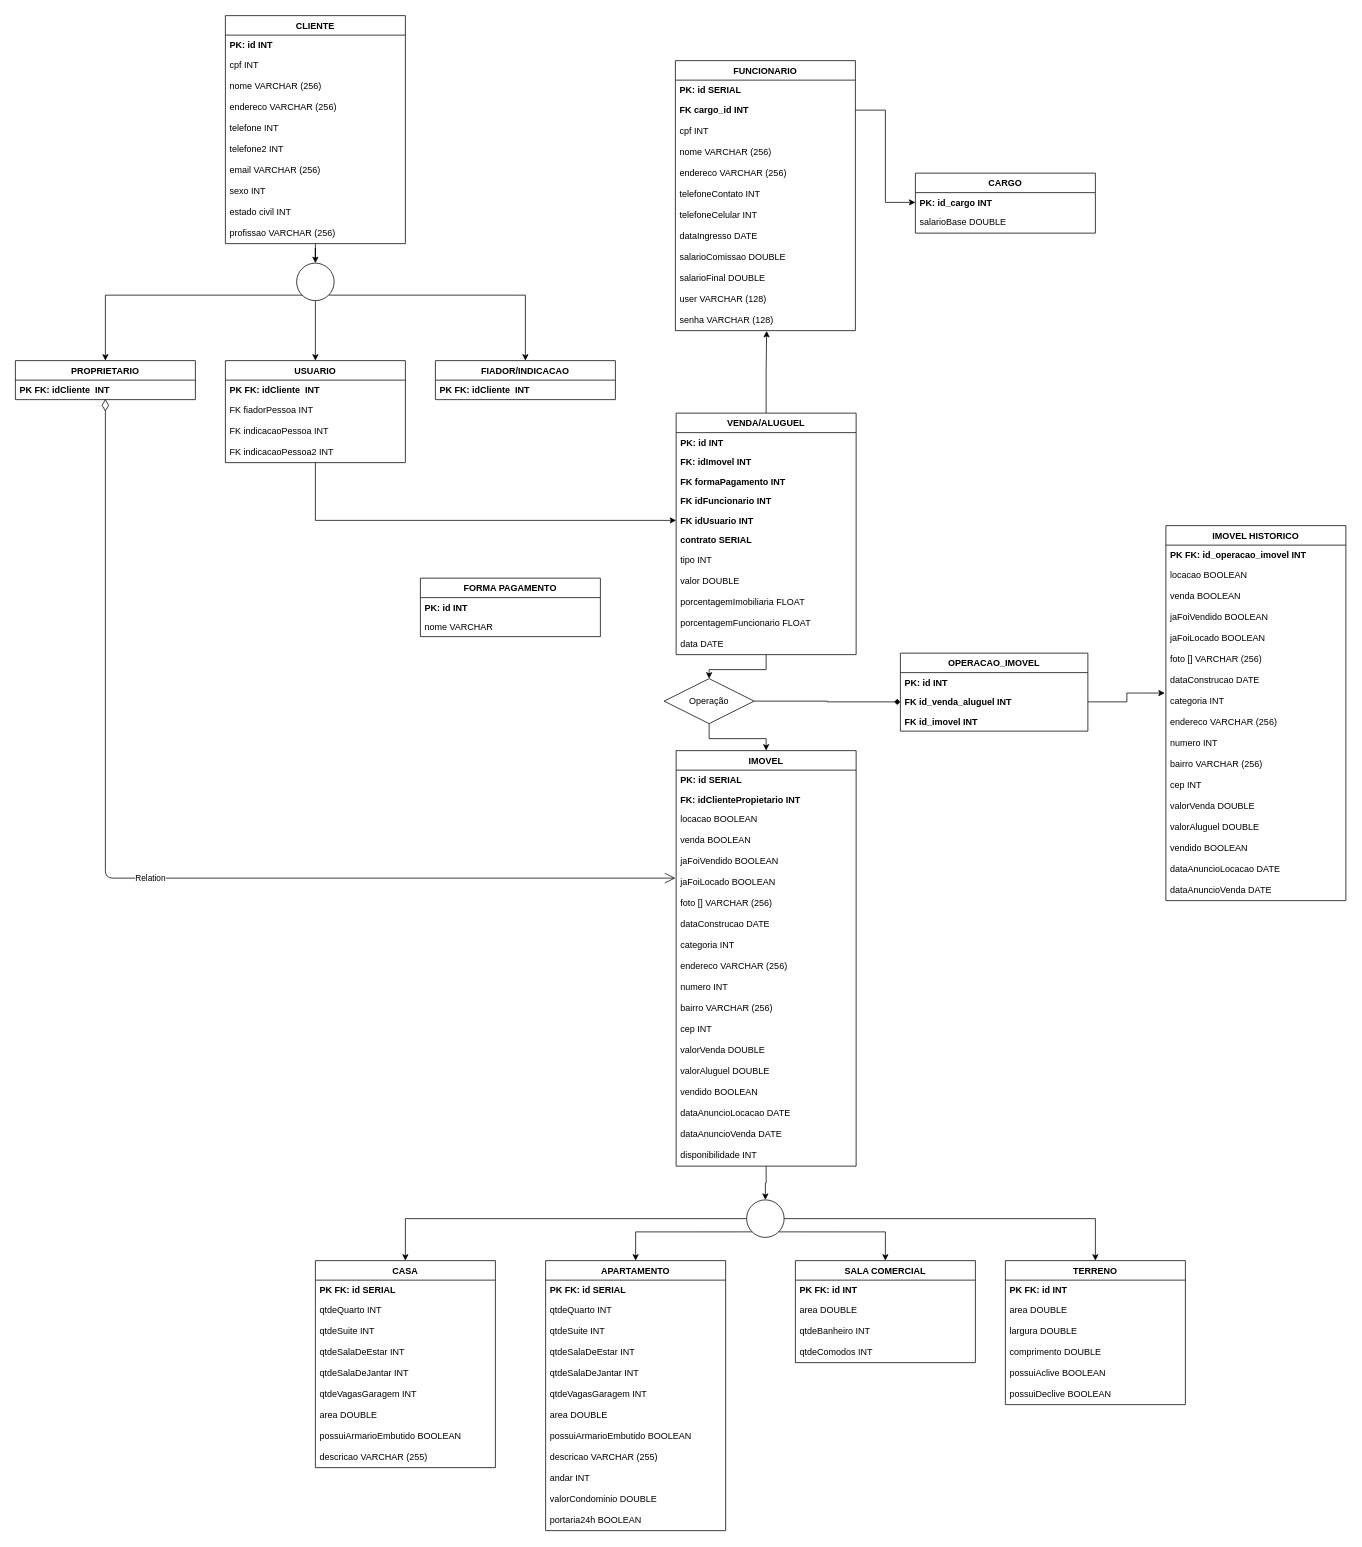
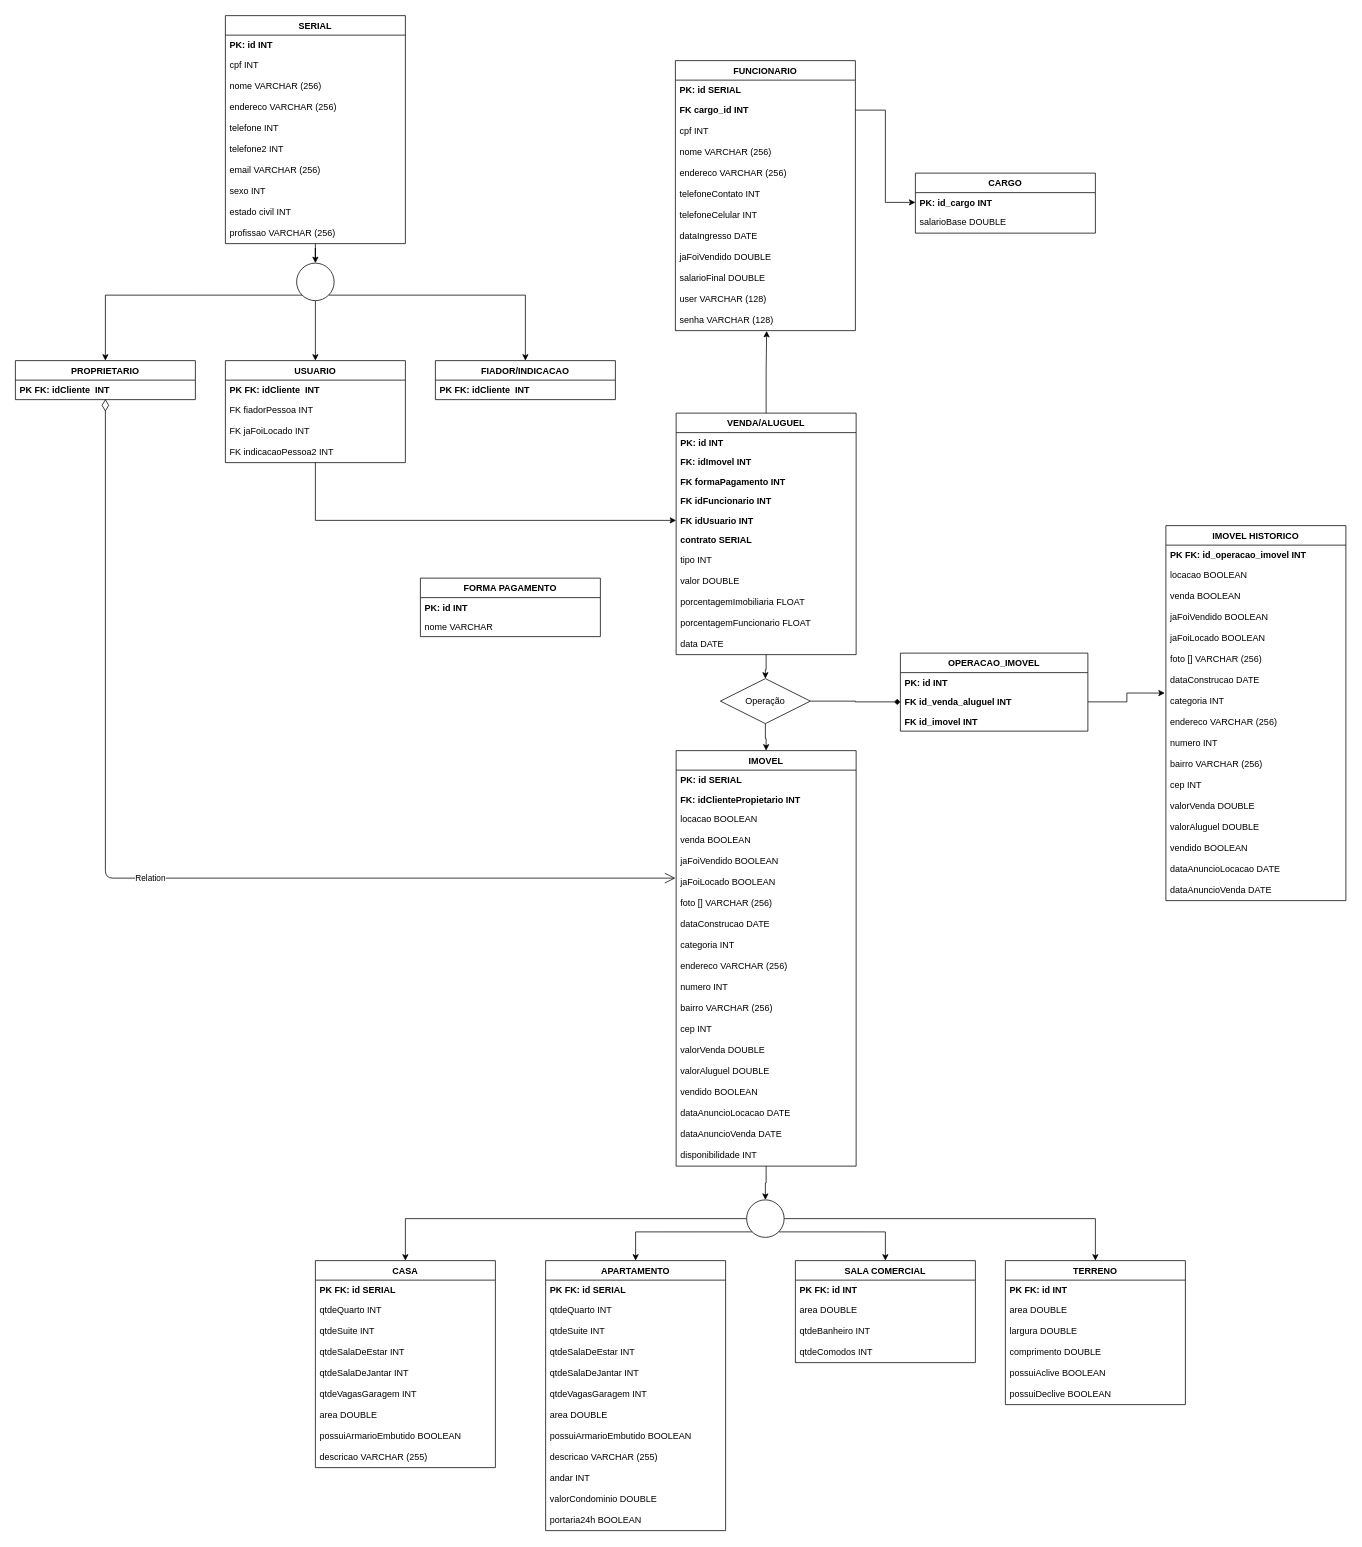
(315, 26) -> (315, 26)
(730, 257) -> (724, 257)
(280, 431) -> (271, 431)
(709, 701) -> (765, 701)
